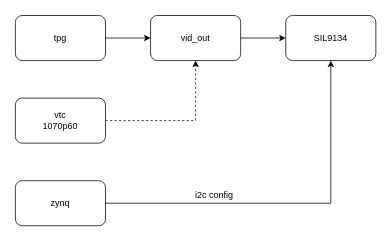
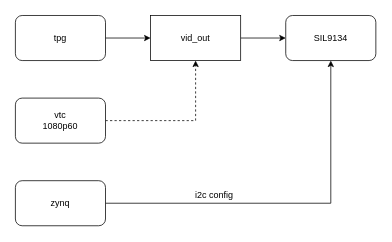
(195, 38) -> (195, 38)
(60, 120) -> (60, 120)
